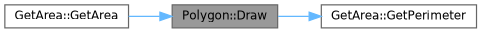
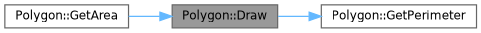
(67, 16) -> (67, 16)
(399, 16) -> (399, 16)
